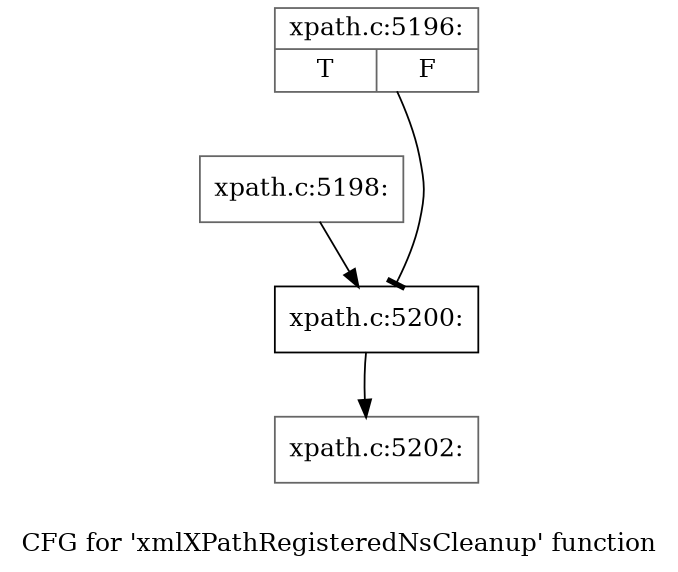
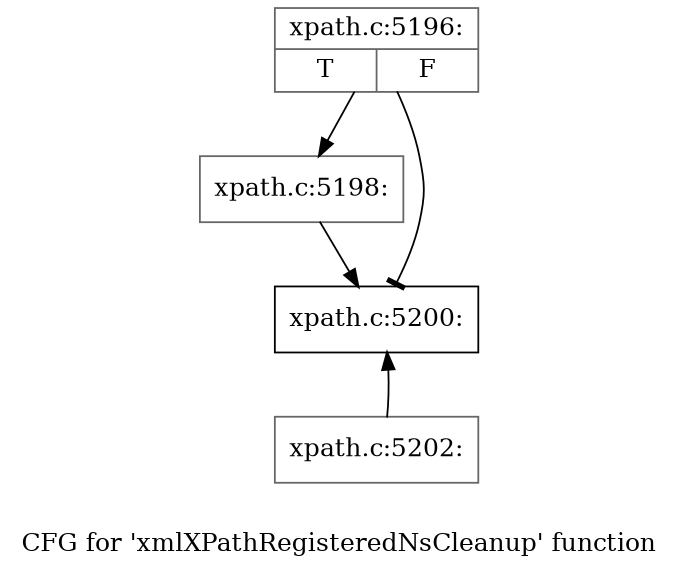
none -> (341, 116)
(365, 376) -> (389, 394)
